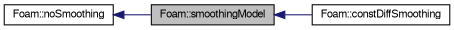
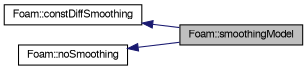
(298, 15) -> (166, 26)
